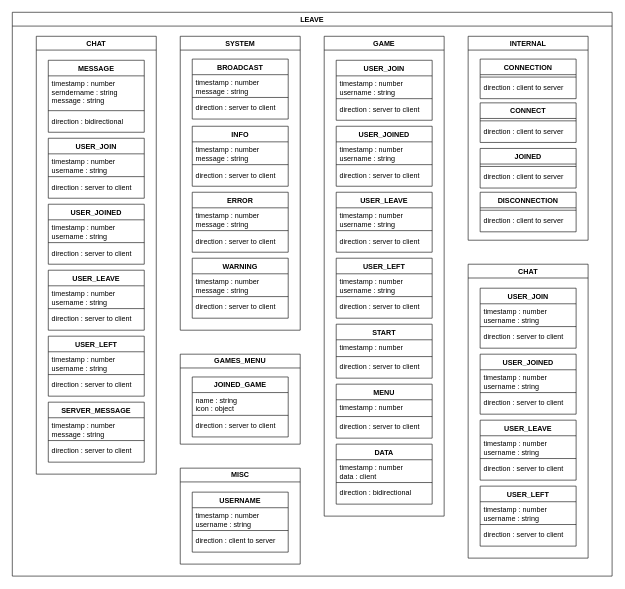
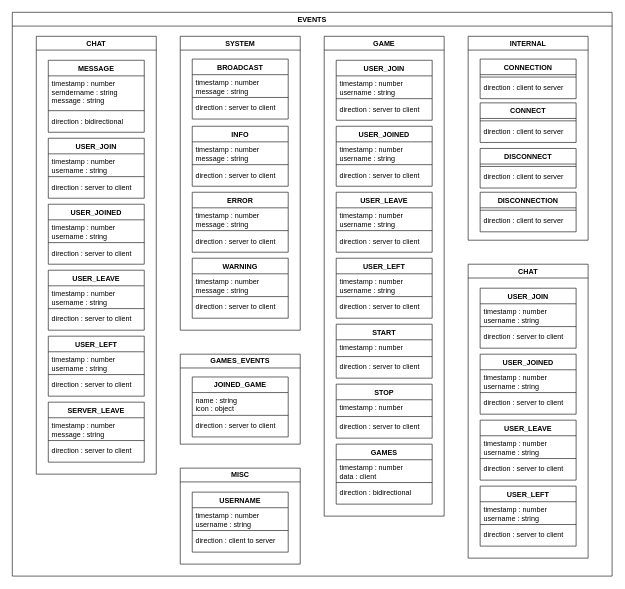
(312, 20) -> (312, 20)
(528, 157) -> (528, 157)
(240, 362) -> (240, 362)
(384, 392) -> (384, 392)
(96, 410) -> (96, 410)
(384, 452) -> (384, 452)
